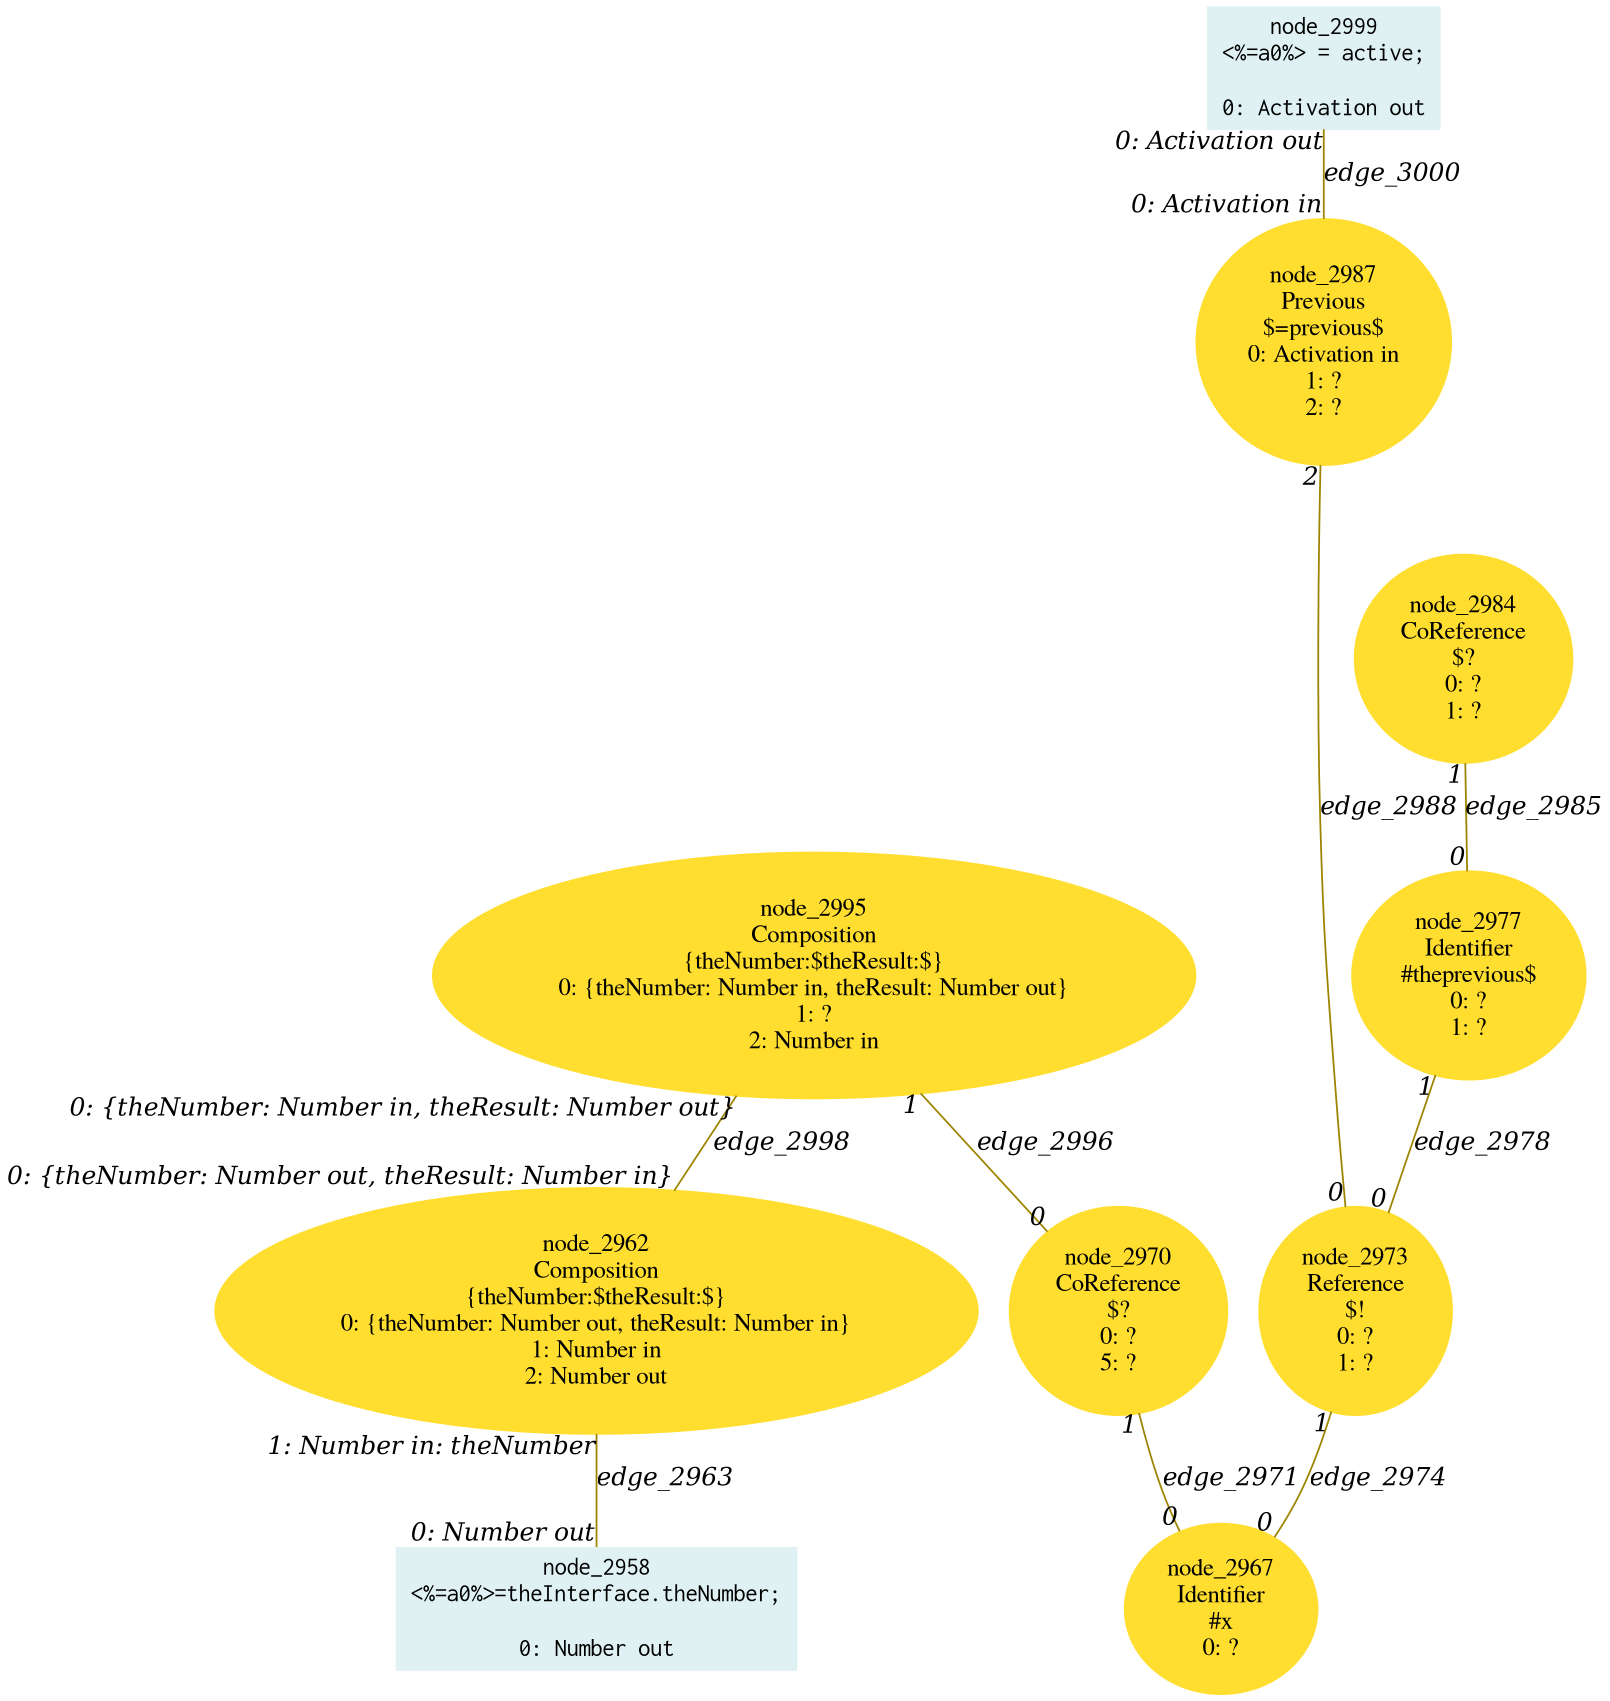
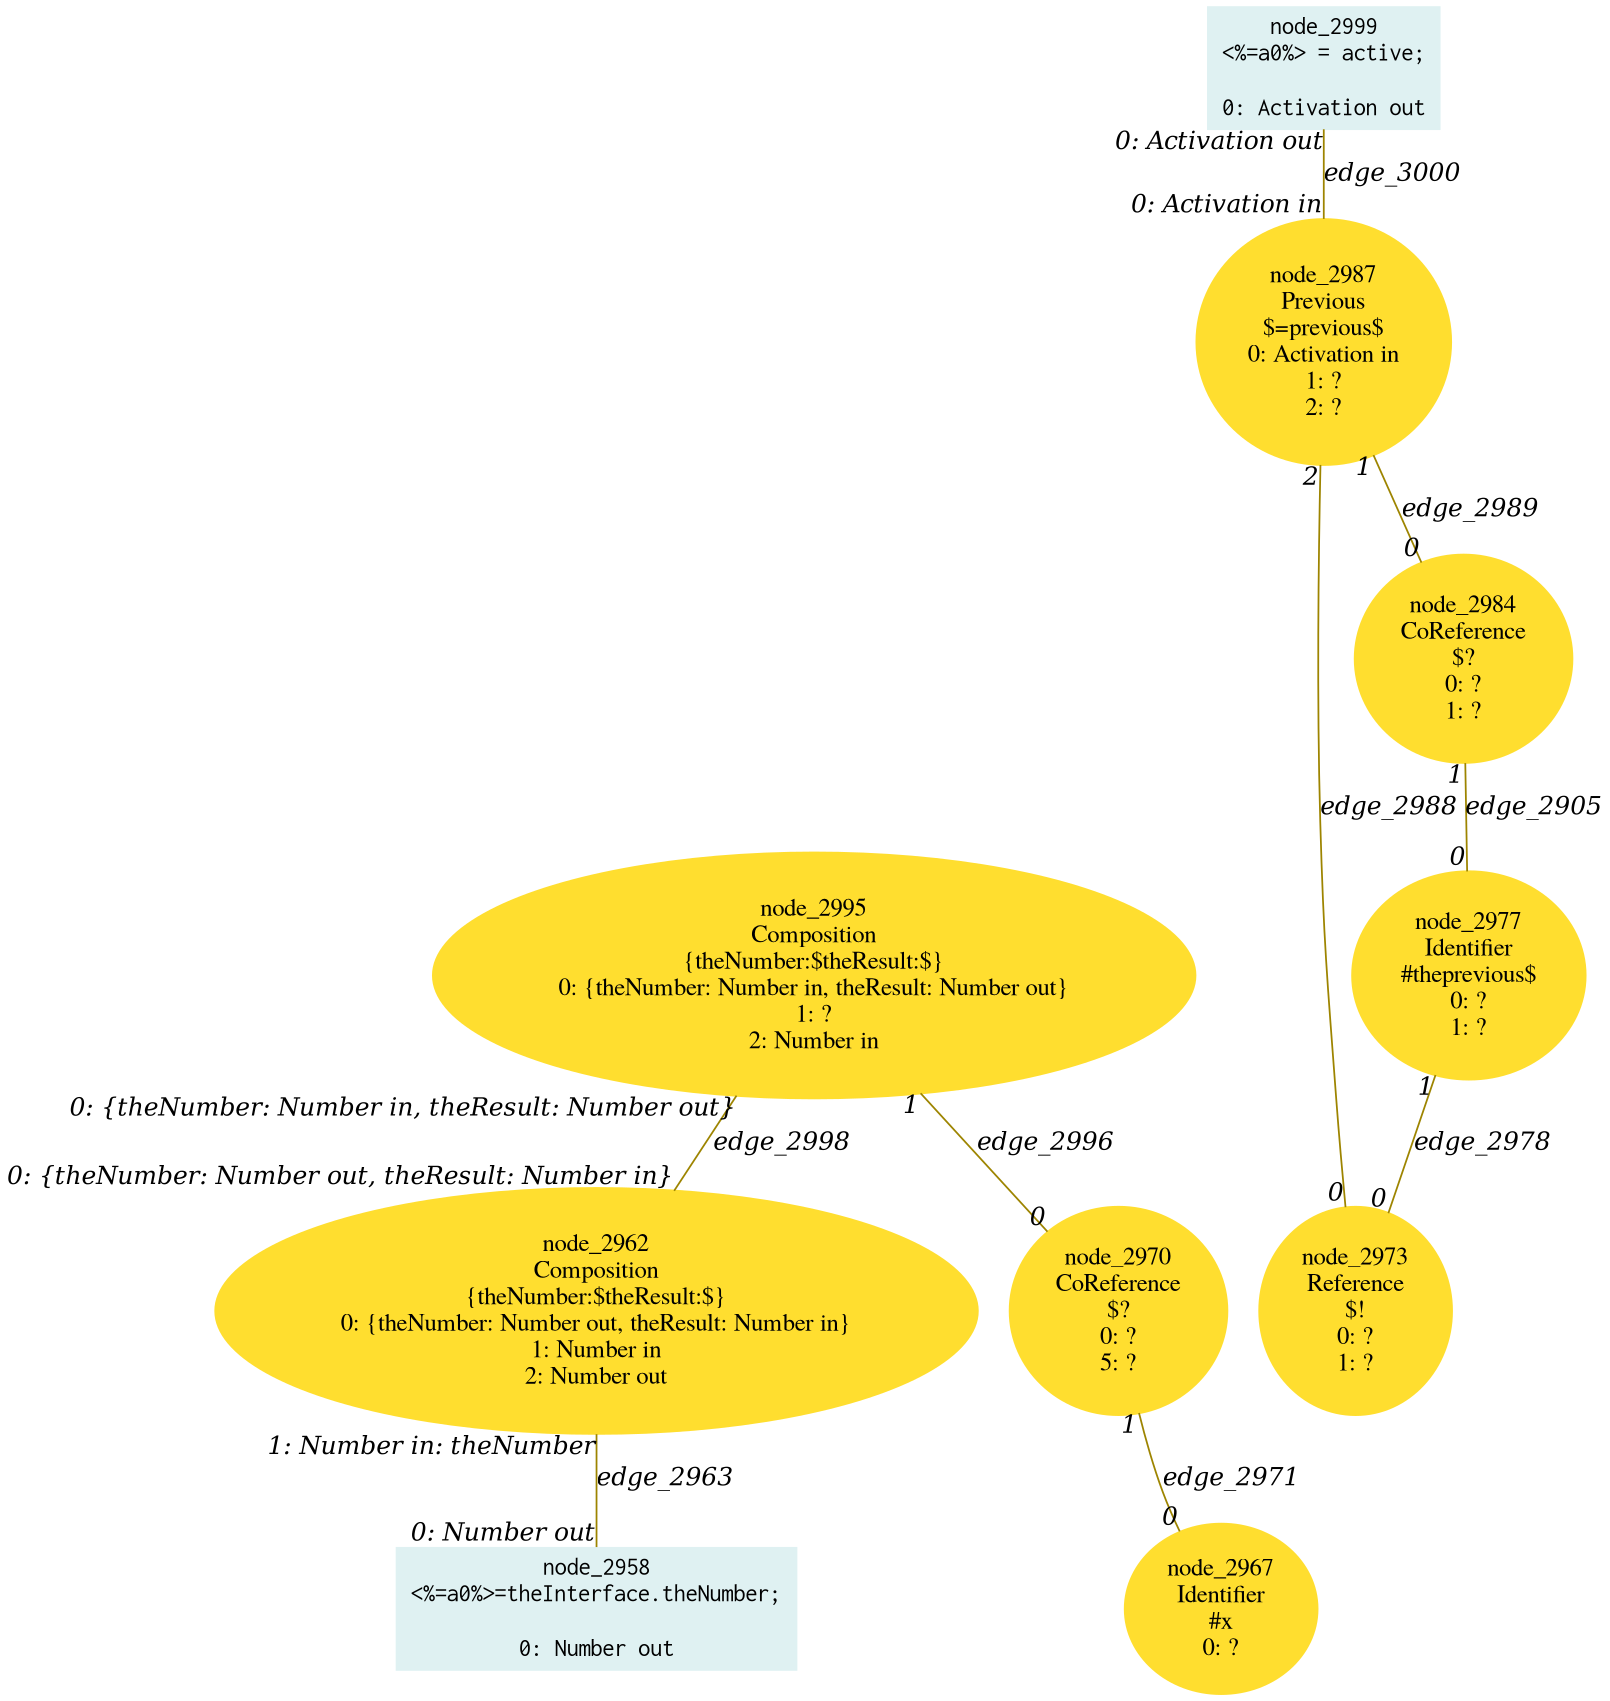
none -> (1397, 509)
(1534, 808) -> (1534, 808)
(1308, 1477) -> none
